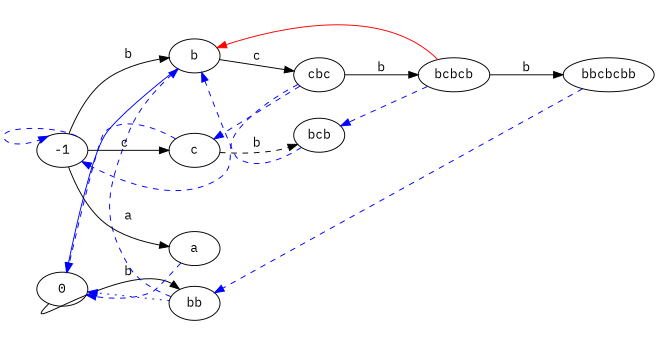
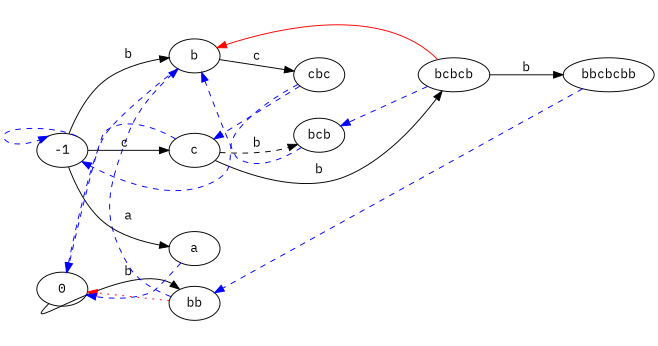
(377, 75) -> (339, 178)
(120, 118) -> (120, 118)
(151, 299) -> (151, 299)
